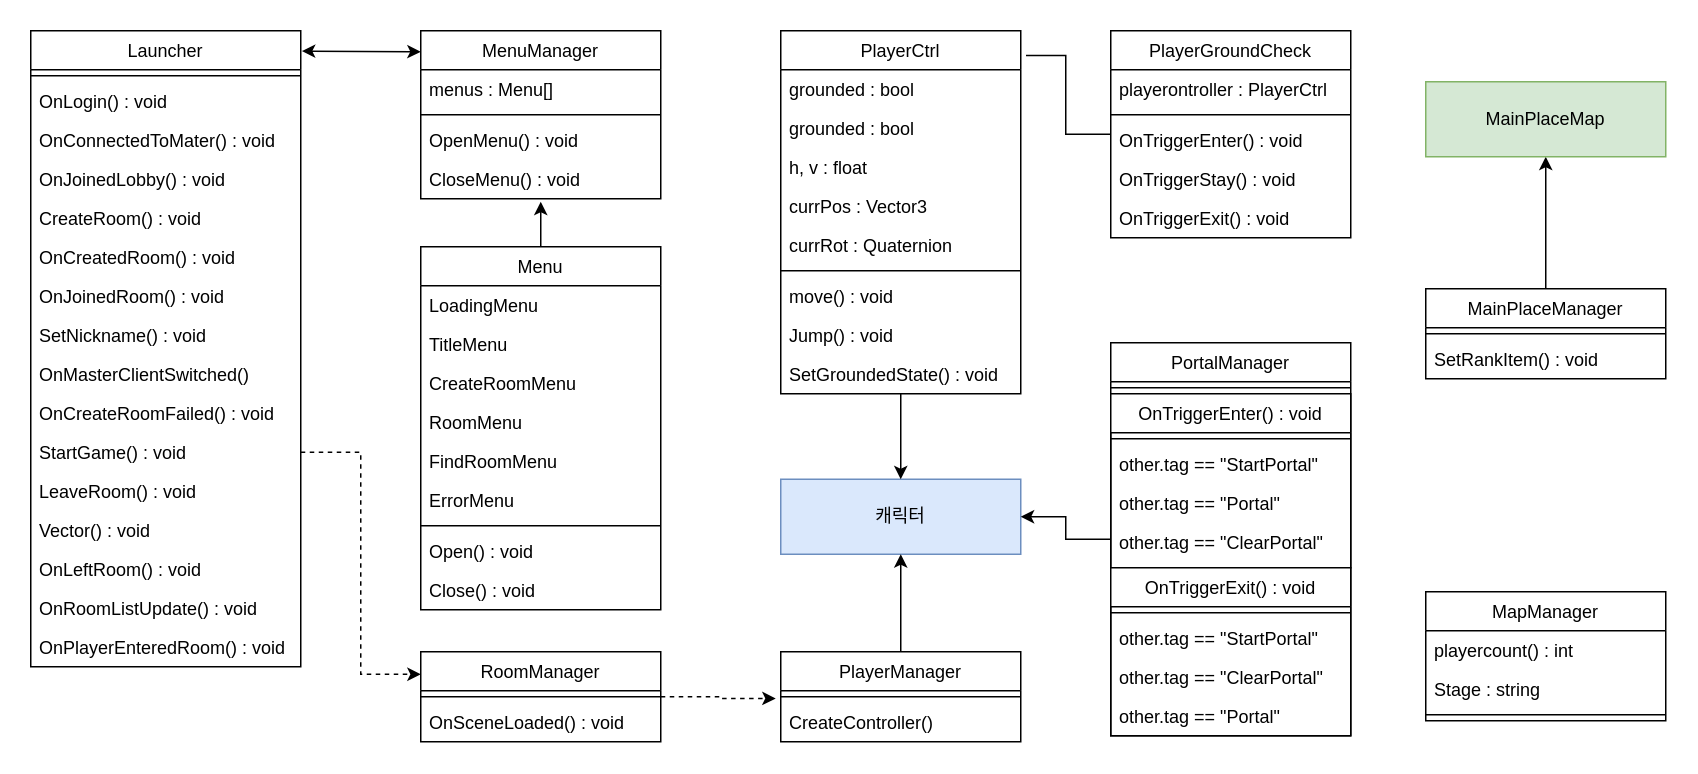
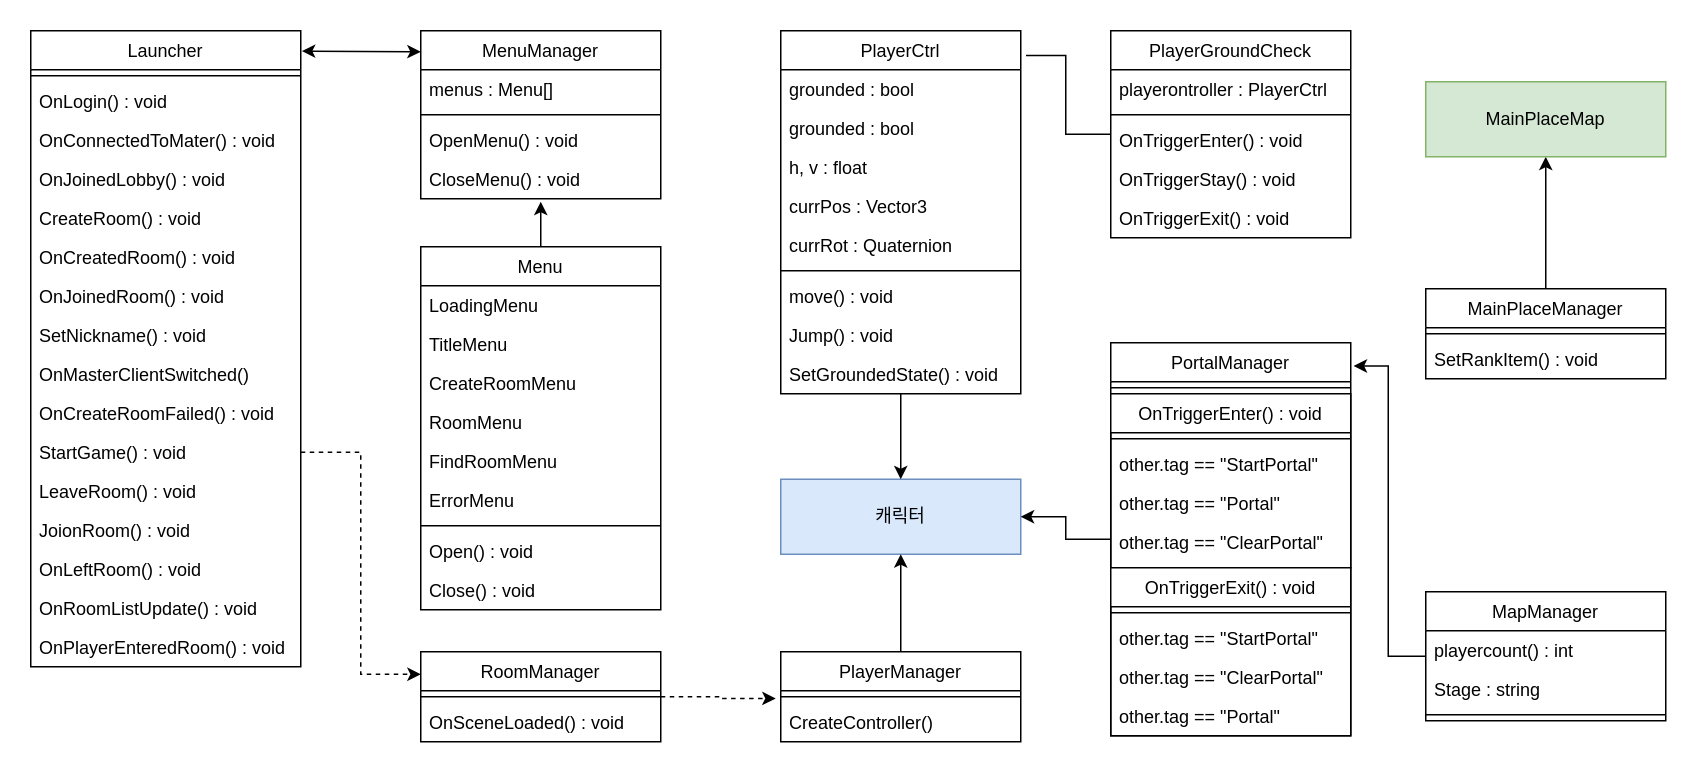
none -> (1388, 516)
(105, 531) -> (118, 531)
